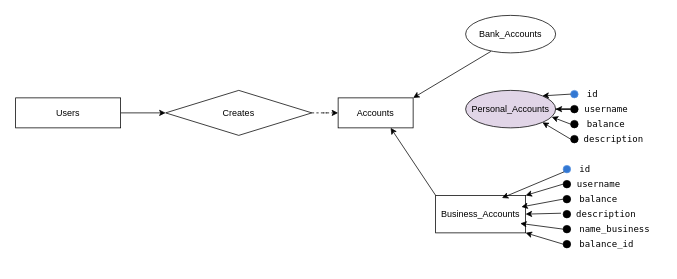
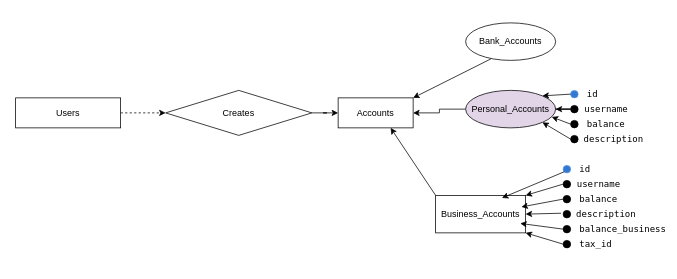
(510, 34) -> (510, 42)
none -> (439, 112)
(140, 113) -> (140, 113)
(325, 113) -> (325, 113)
(611, 229) -> (617, 229)
(602, 244) -> (593, 244)
